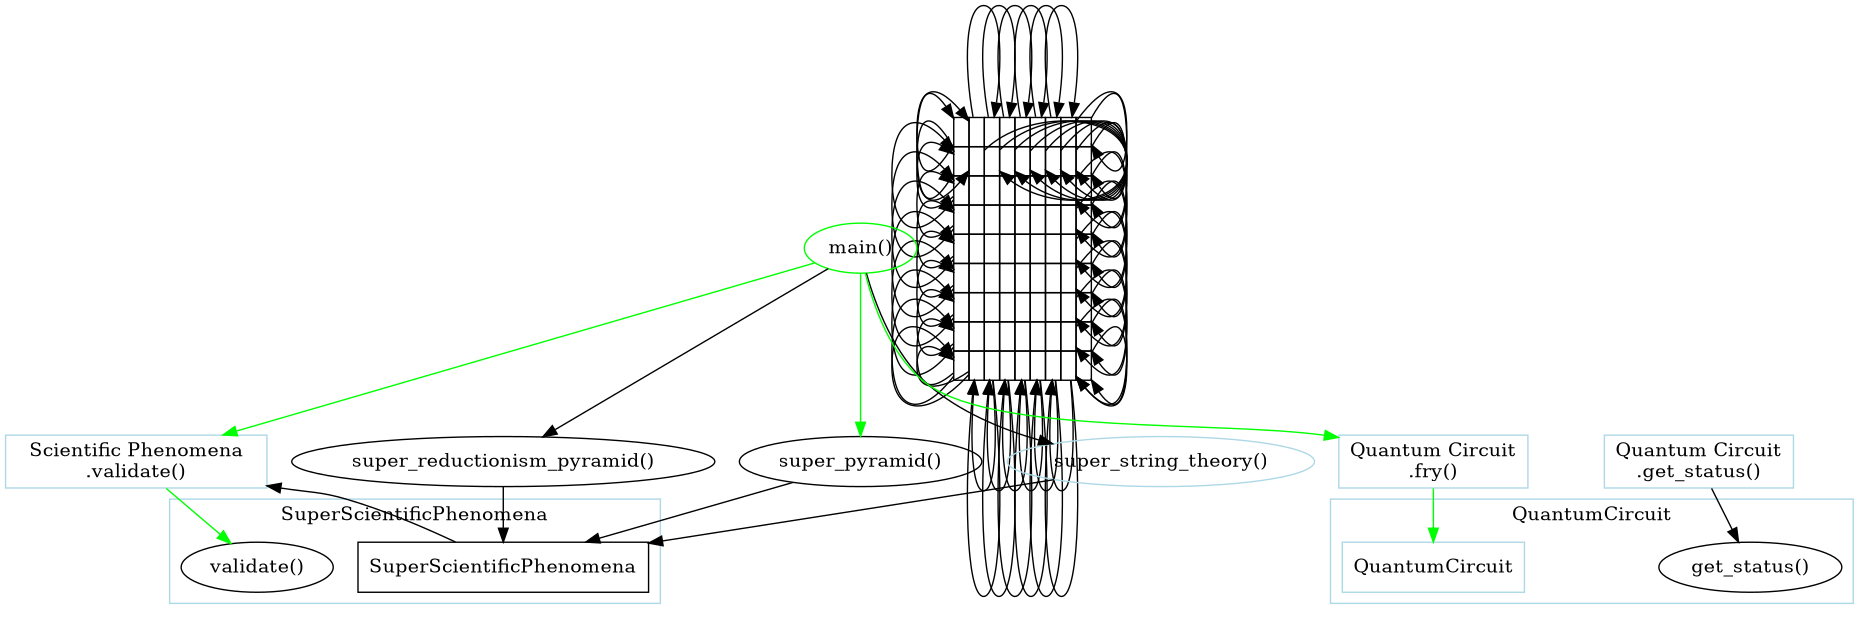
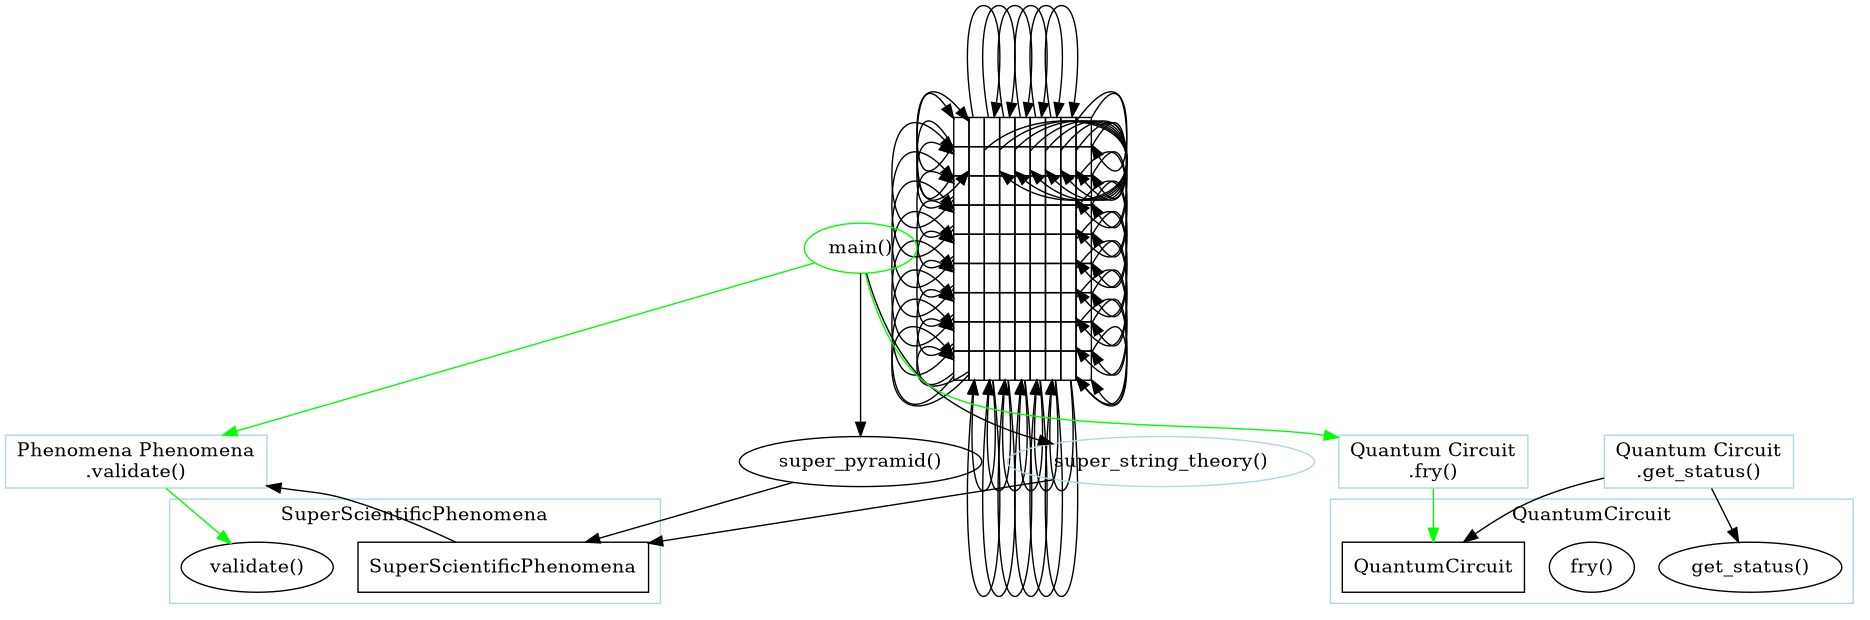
(861, 348) -> (861, 348)
(136, 462) -> (136, 462)
(503, 462) -> none
none -> (1518, 508)
(1433, 567) -> (1433, 567)
none -> (1592, 567)
